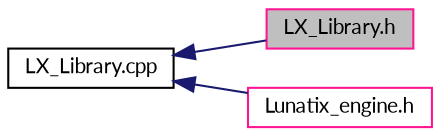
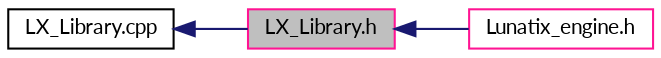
(221, 89) -> (442, 29)
